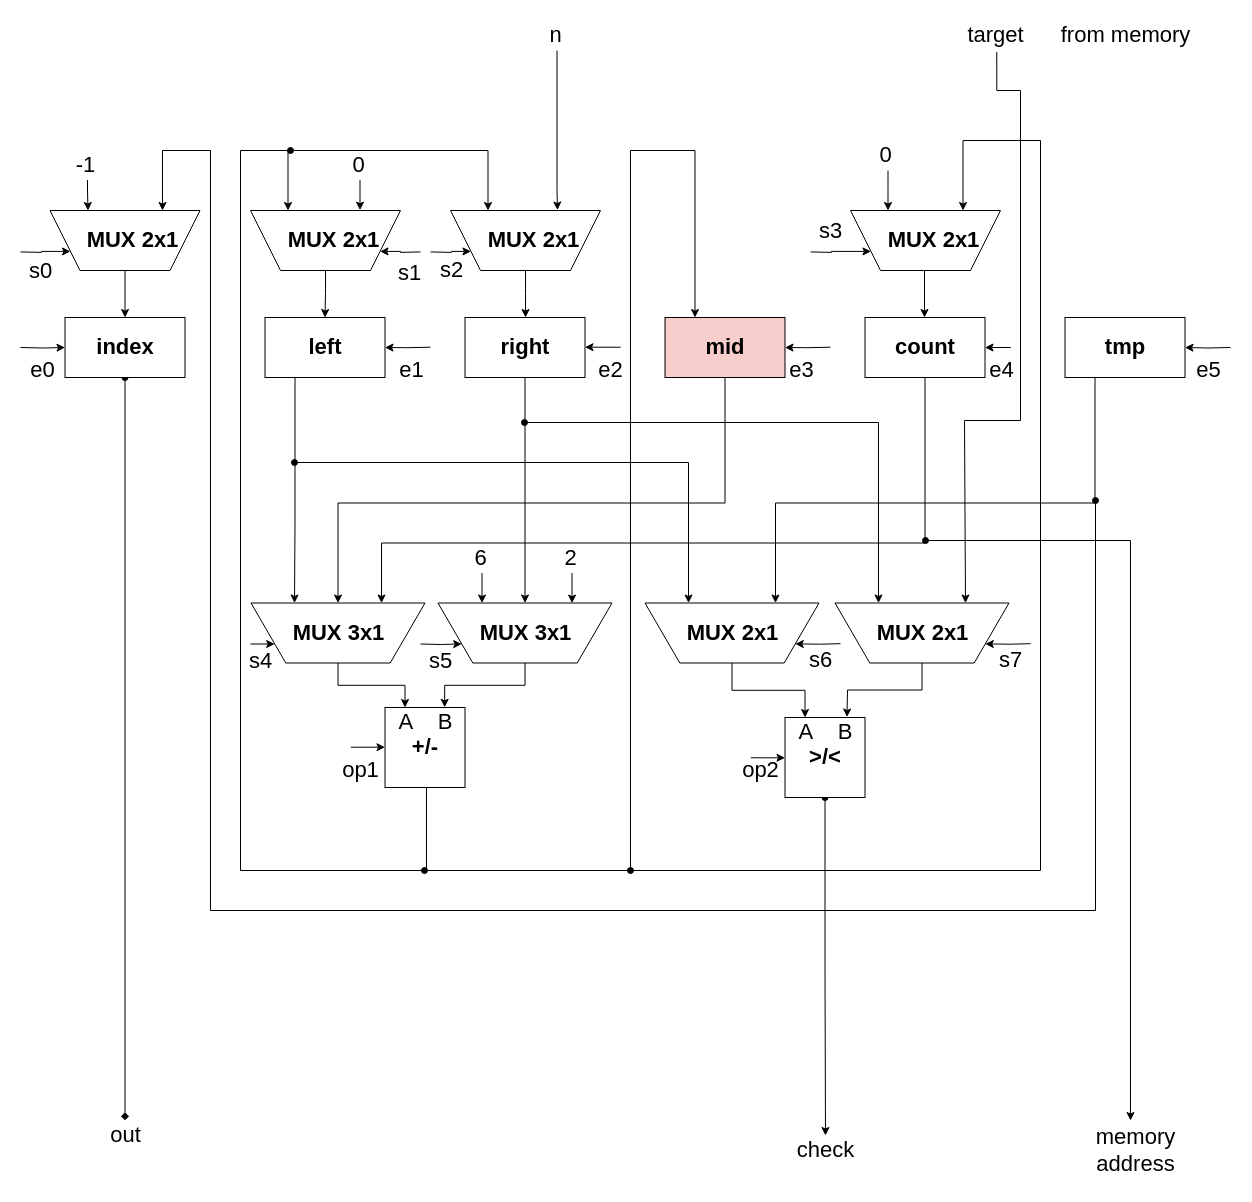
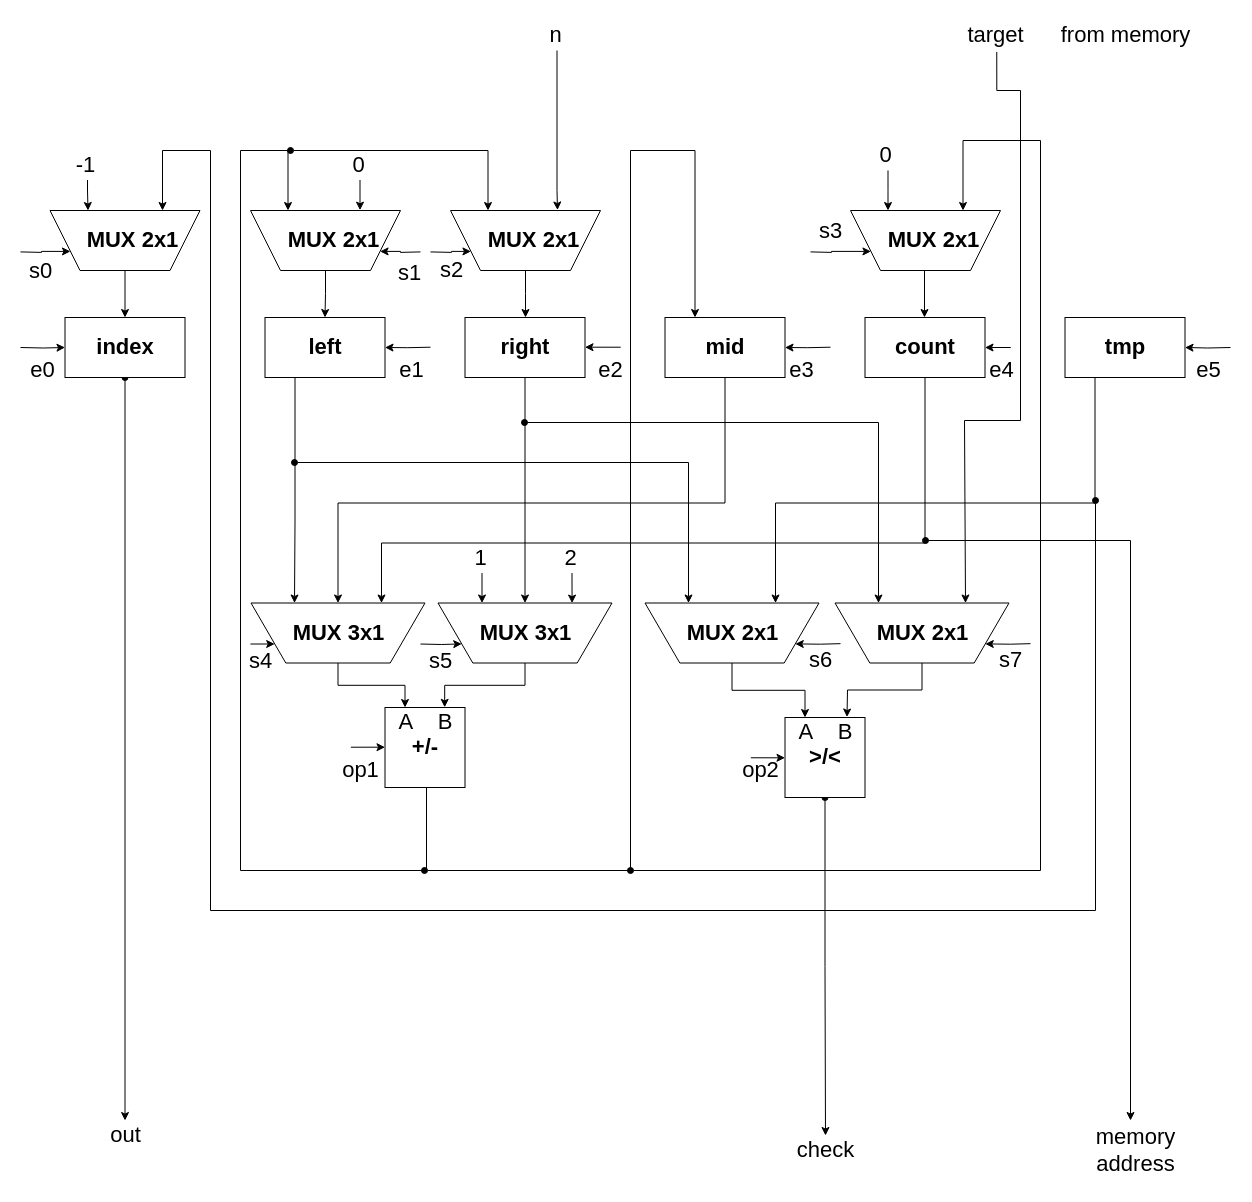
(725, 348) -> (725, 348)
(481, 559) -> (481, 559)
(125, 1111) -> (125, 1112)
